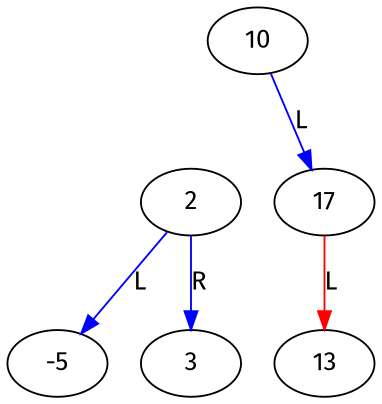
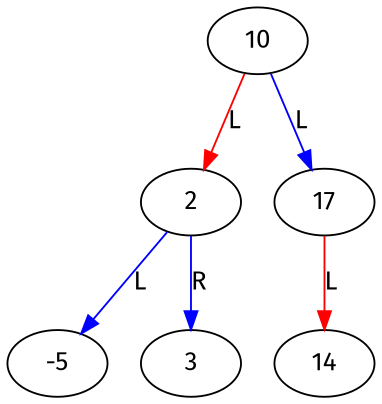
none -> (228, 113)
(324, 363) -> (324, 363)
